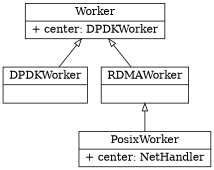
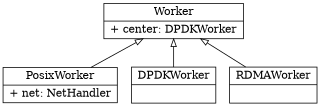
(145, 121) -> (114, 55)
(145, 158) -> (60, 94)
